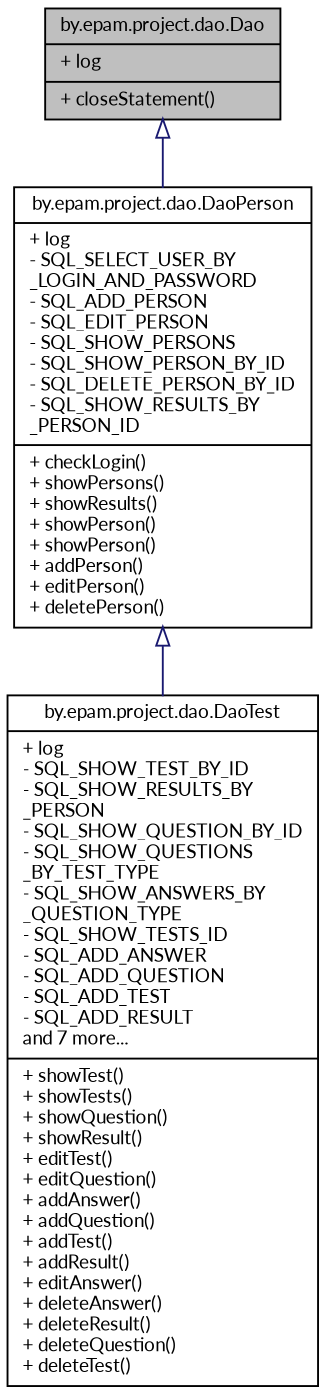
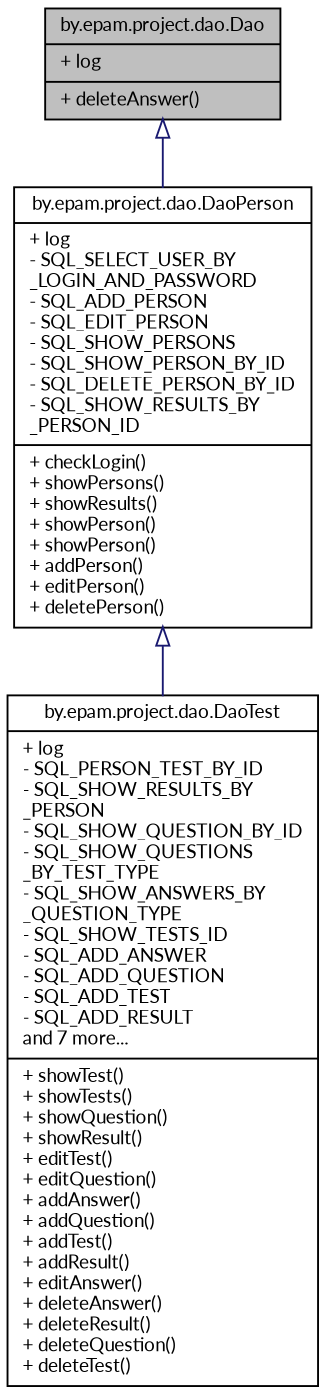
(138, 100) -> (131, 100)
(136, 770) -> (143, 770)
